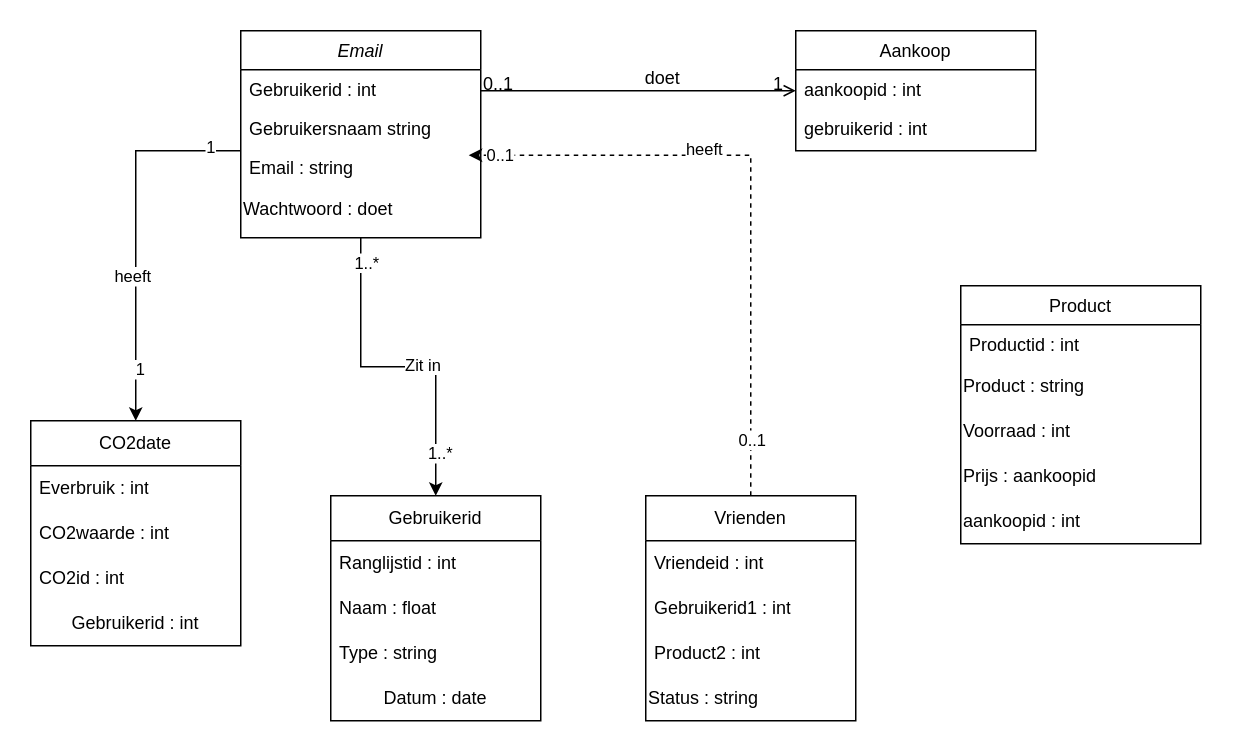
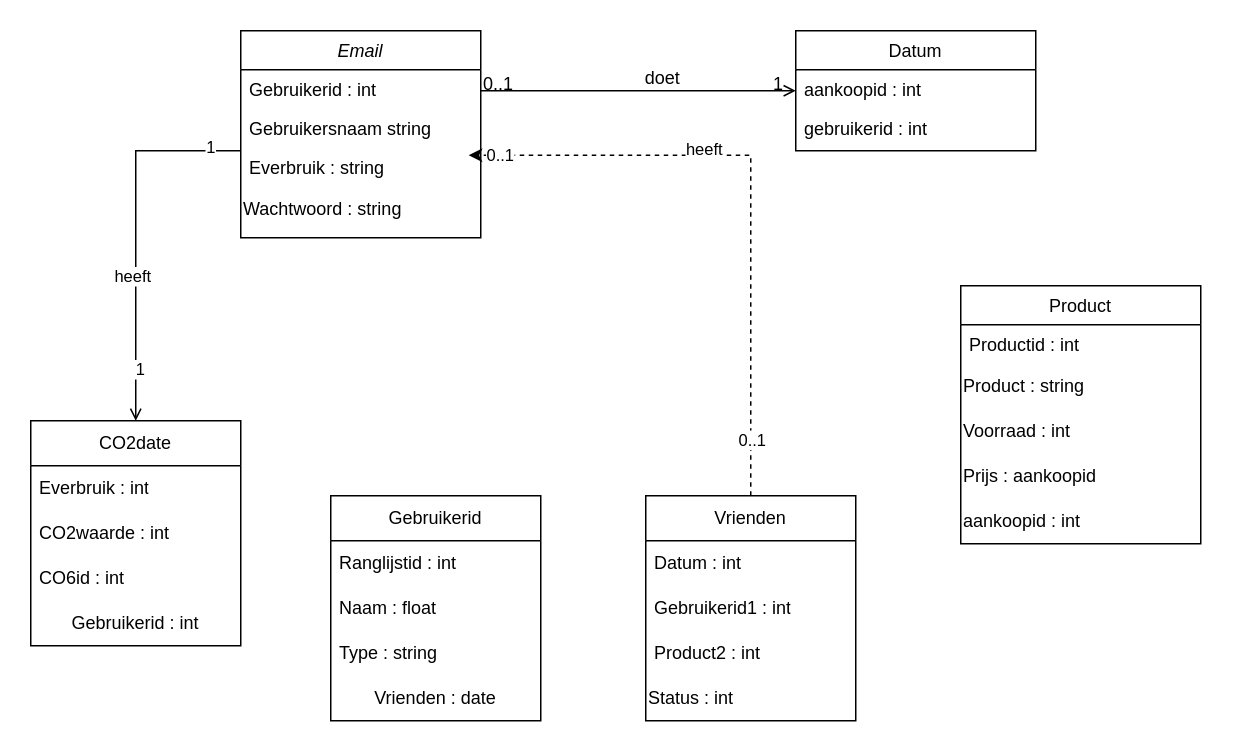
(915, 51) -> (915, 51)
(306, 168) -> (328, 168)
(322, 209) -> (330, 209)
(374, 367) -> none
(136, 409) -> (136, 411)
(716, 563) -> (701, 563)
(83, 578) -> (83, 578)
(436, 698) -> (436, 698)
(715, 698) -> (700, 698)
